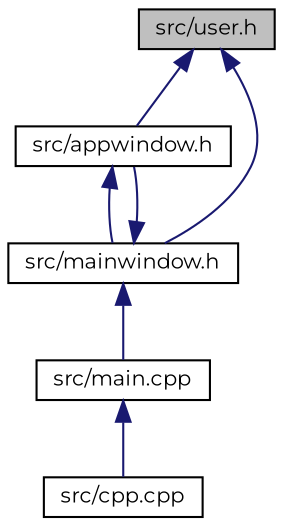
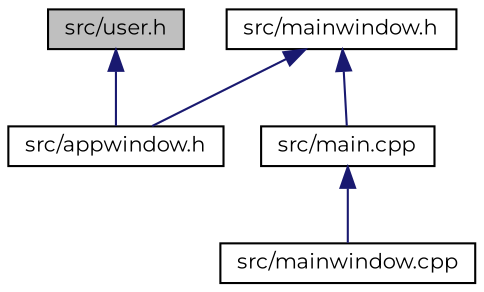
(248, 172) -> none
(109, 215) -> none
(123, 497) -> (348, 263)
